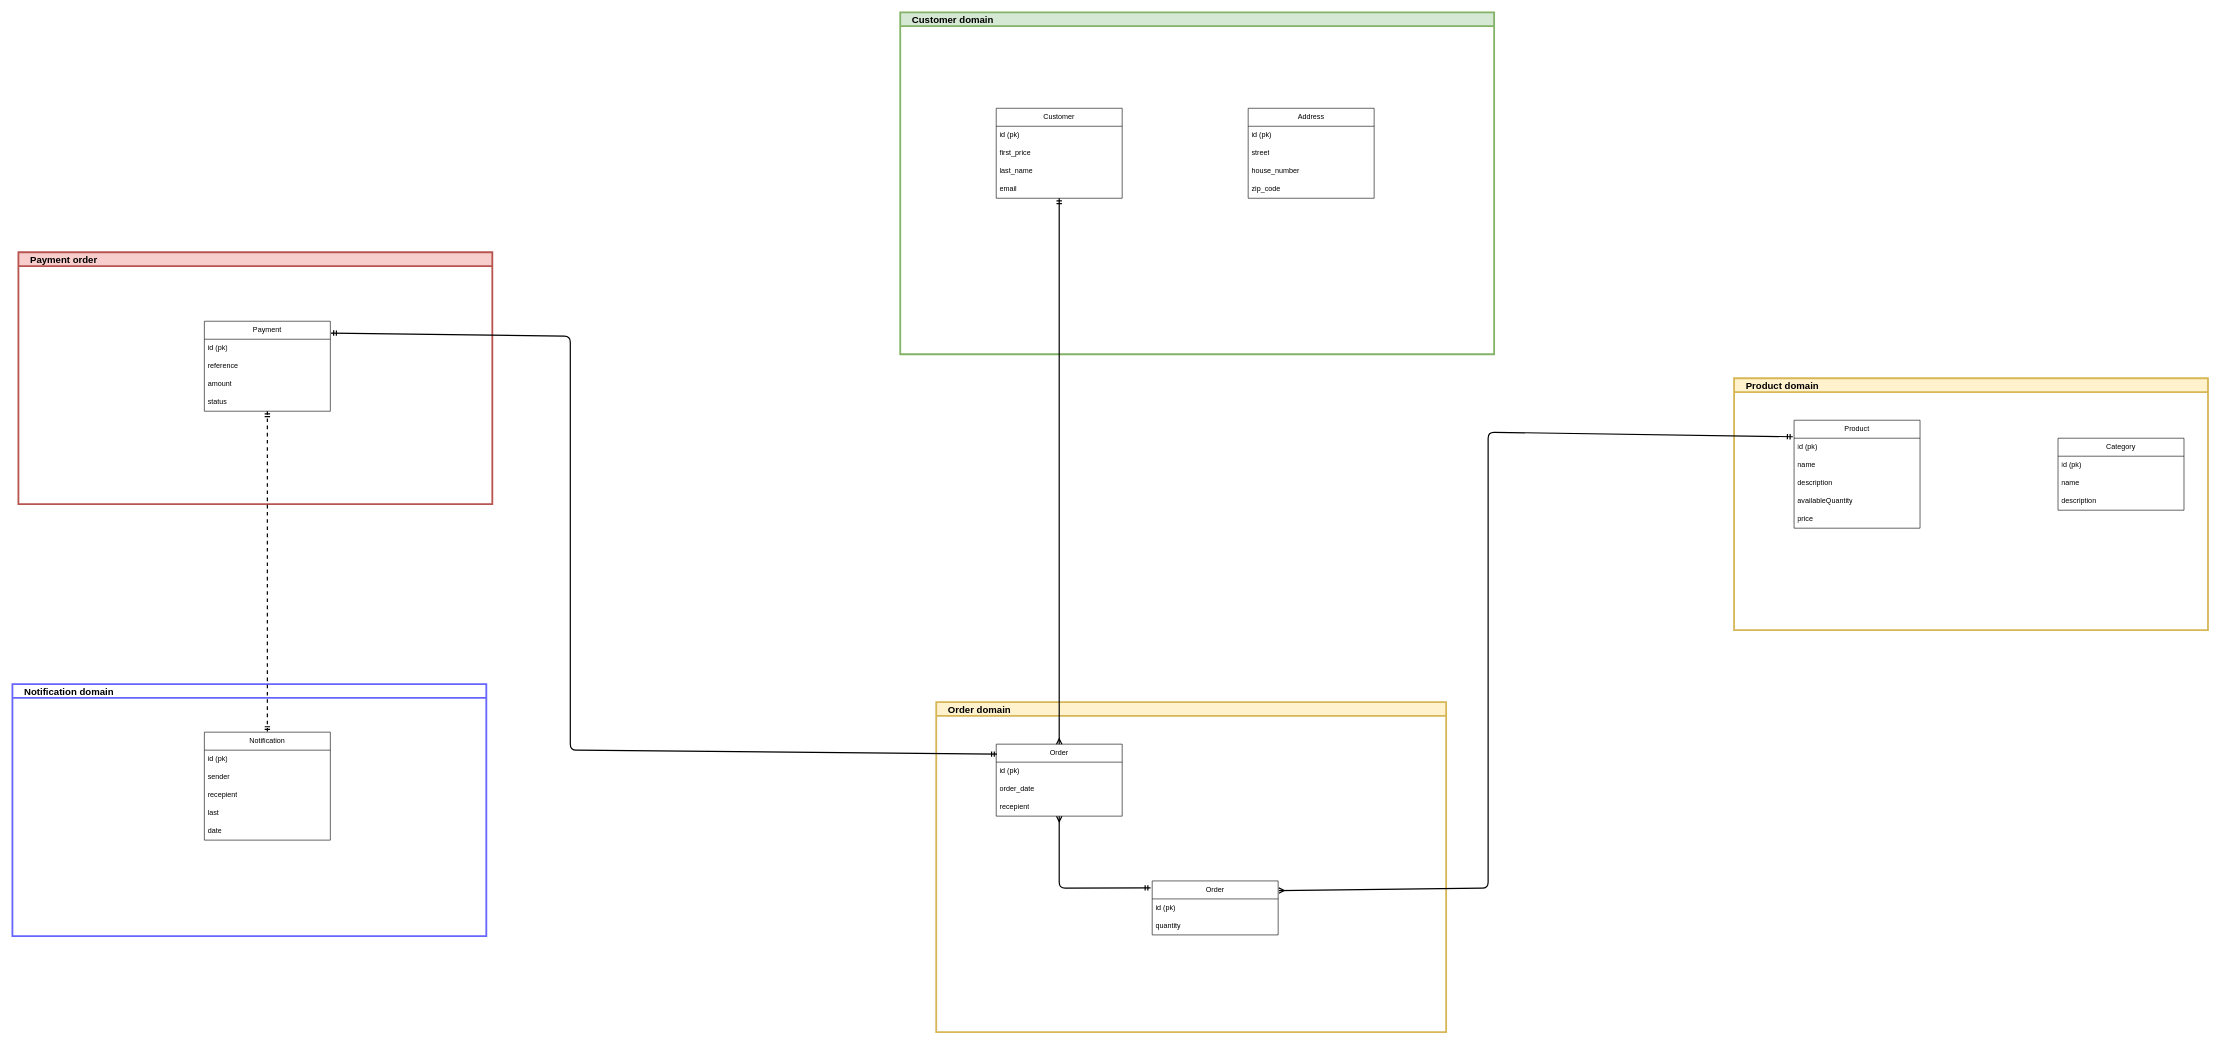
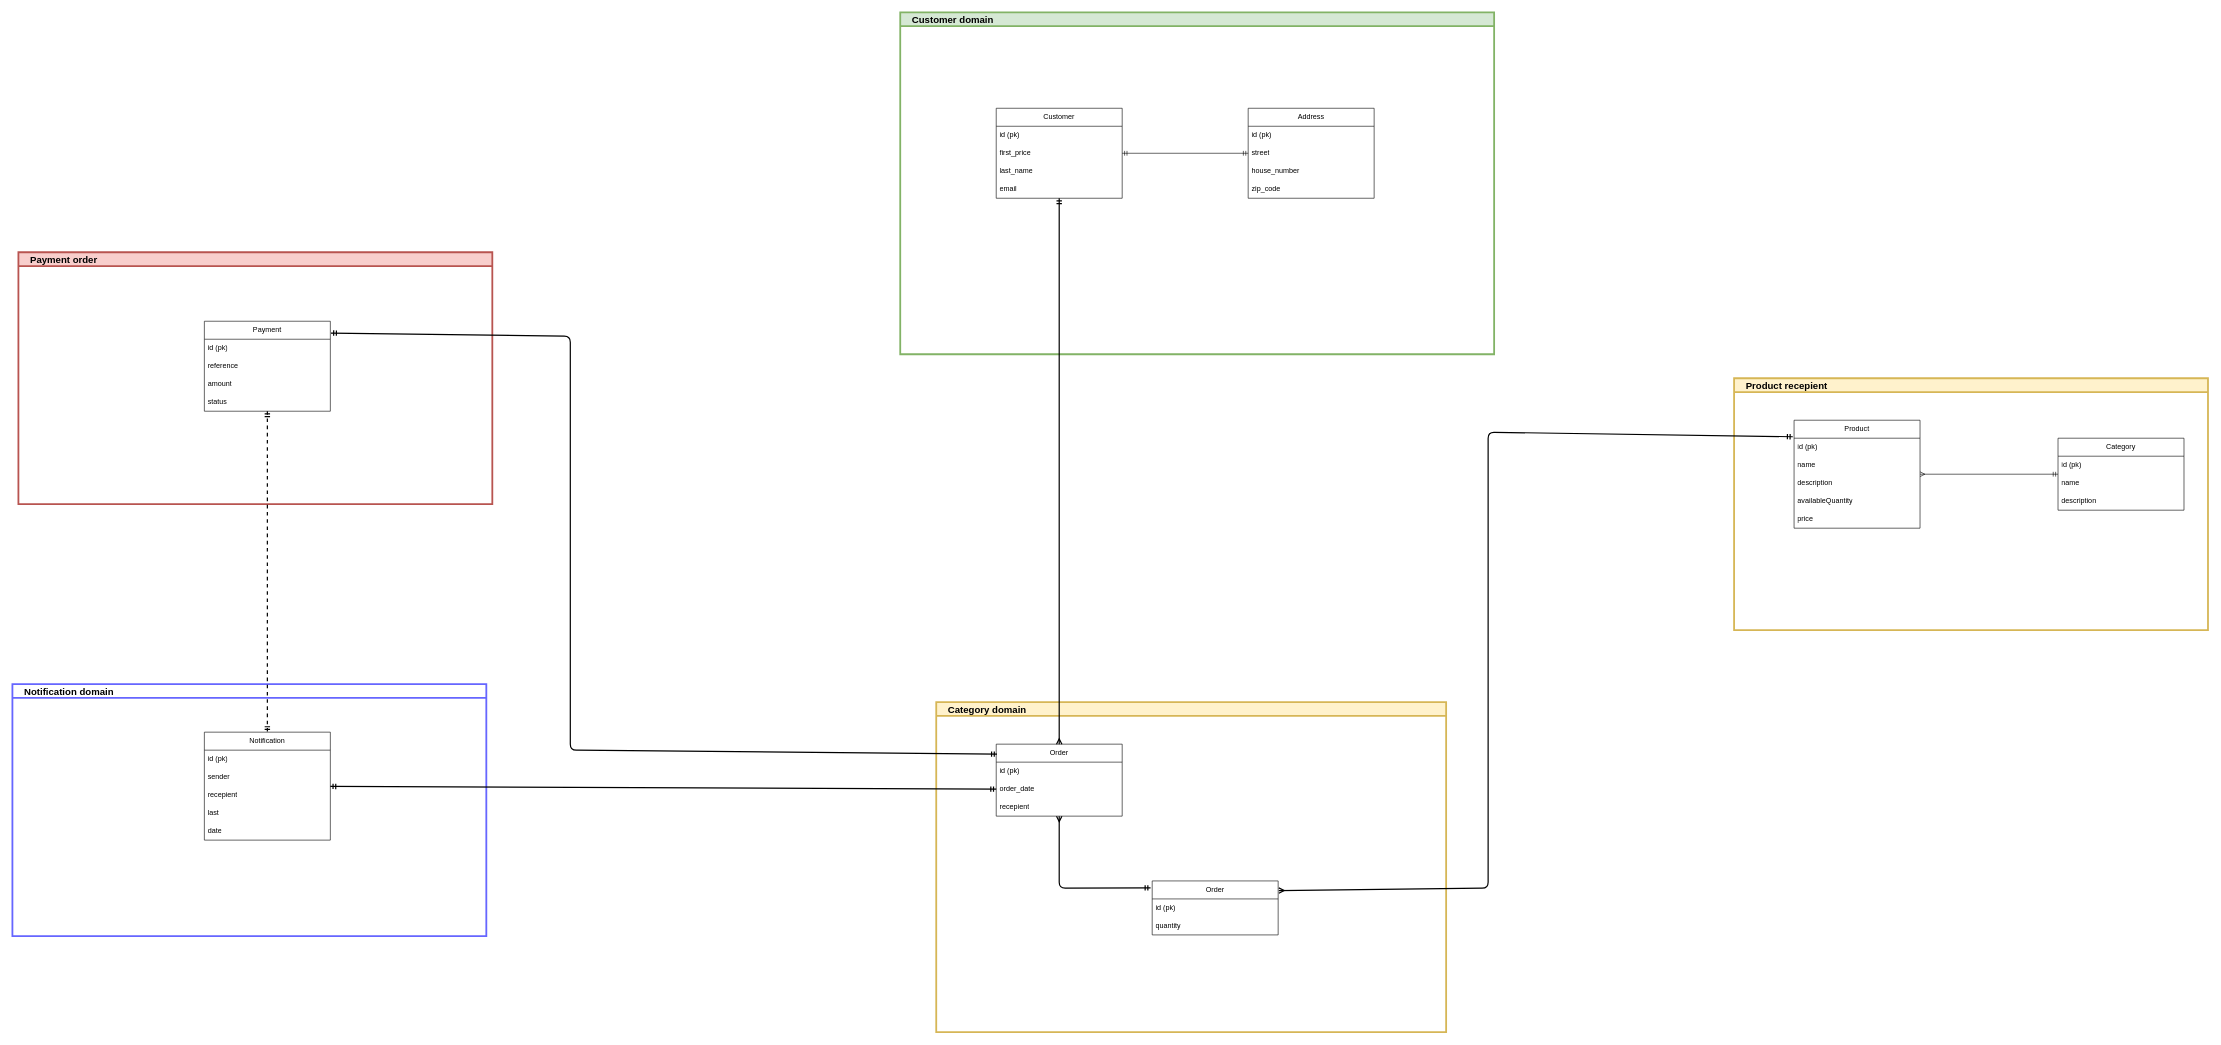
none -> (1185, 153)
(1762, 386) -> (1768, 386)
none -> (1989, 474)
(960, 710) -> (966, 710)
none -> (663, 788)
